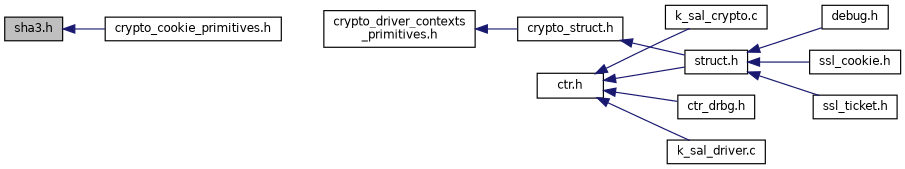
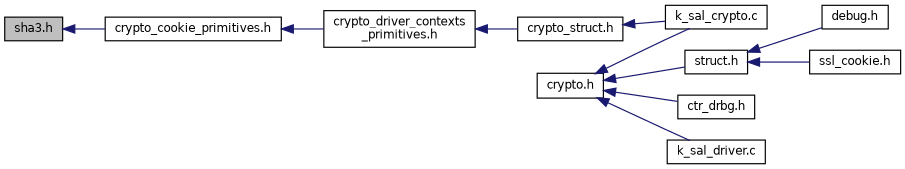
none -> (309, 29)
(661, 50) -> (650, 22)
(570, 86) -> (570, 86)
(855, 107) -> none
